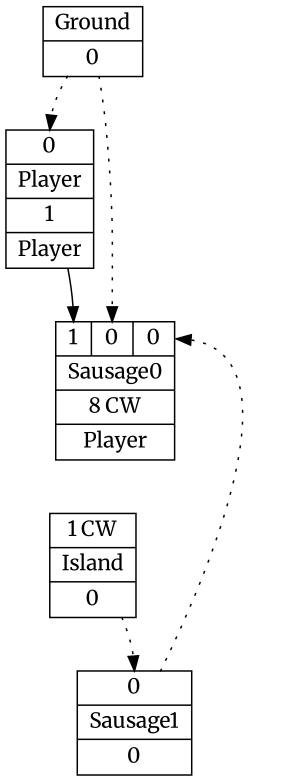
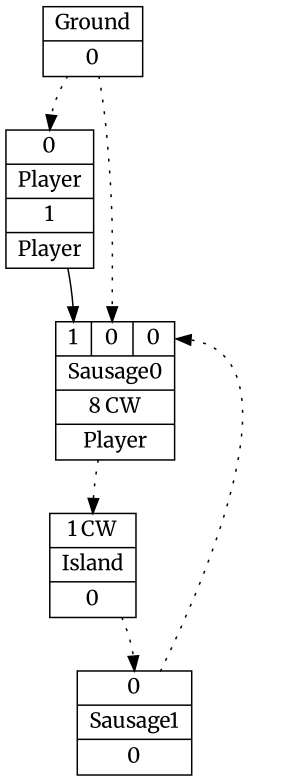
none -> (95, 479)
